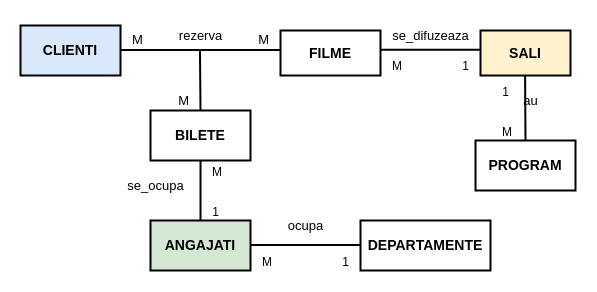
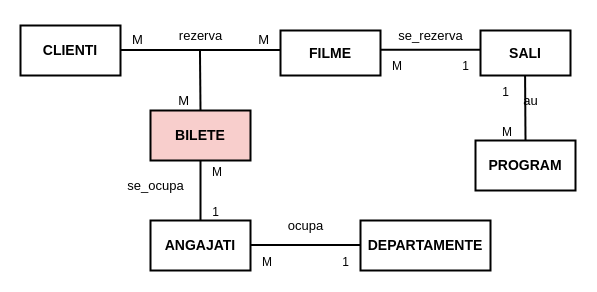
(431, 36) -> (431, 36)
(71, 51) -> (71, 51)
(526, 53) -> (526, 53)
(201, 136) -> (201, 136)
(201, 246) -> (201, 246)
